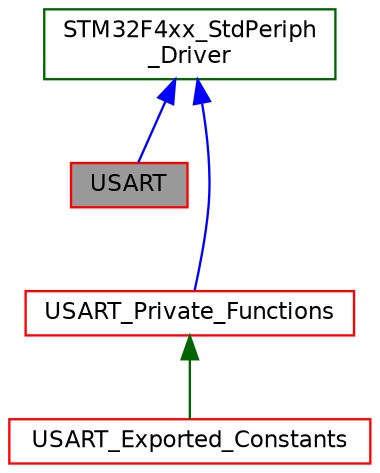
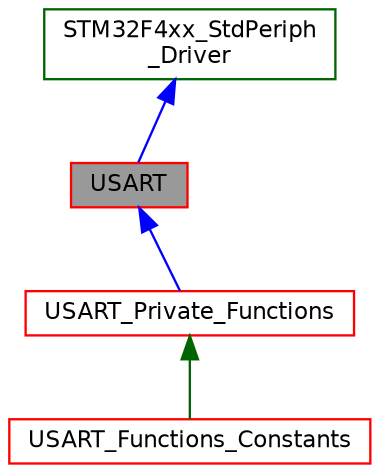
(209, 197) -> (165, 260)
(190, 441) -> (190, 441)
